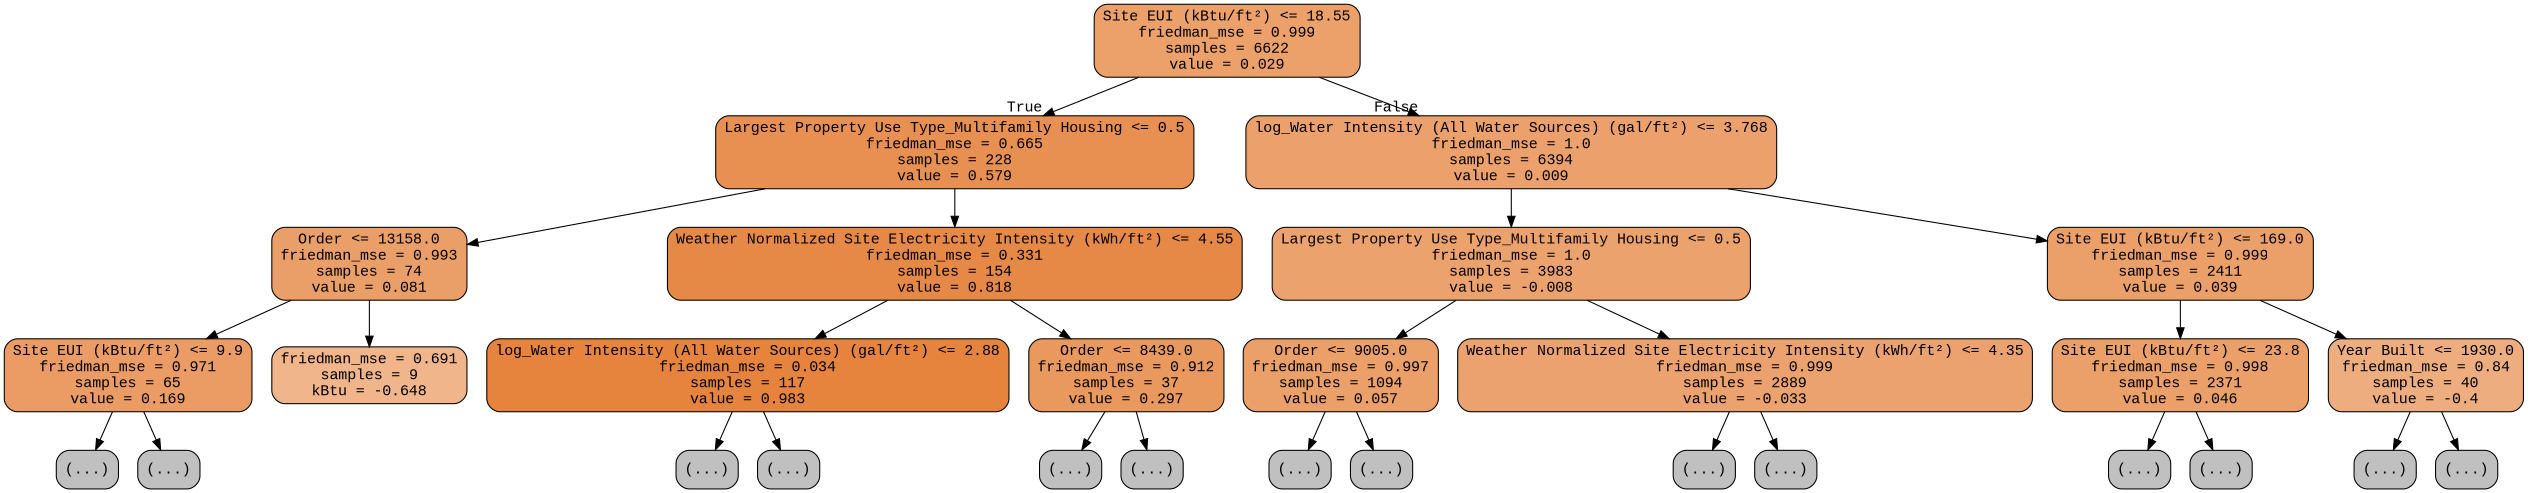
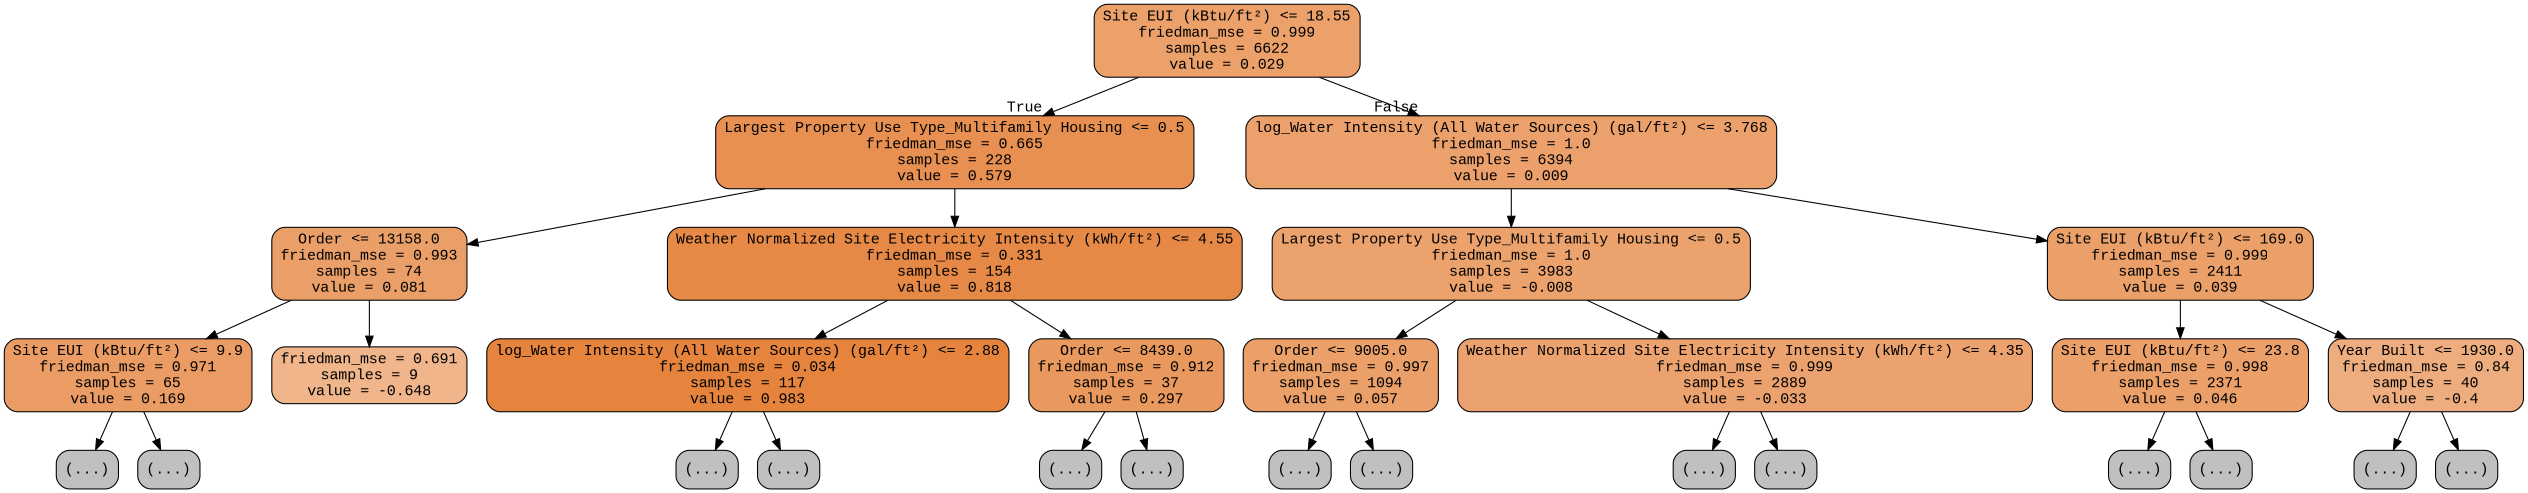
(369, 375) -> (369, 375)
